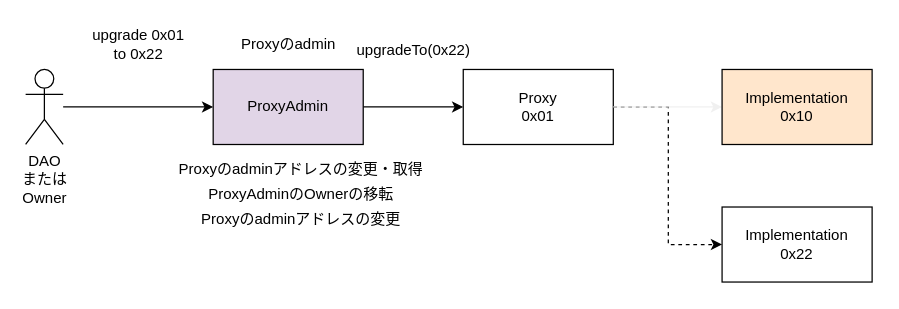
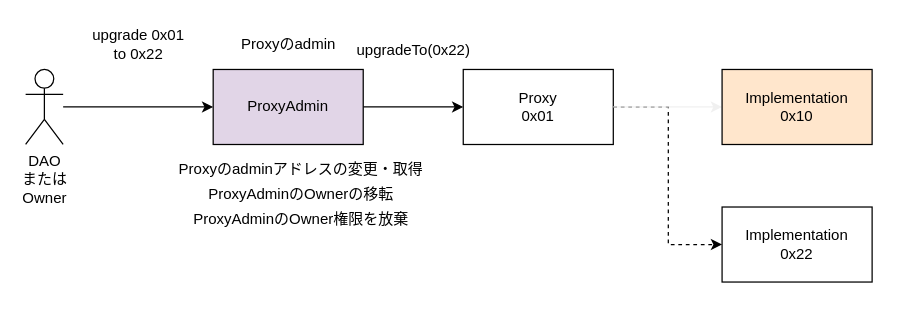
(301, 219) -> (301, 219)
